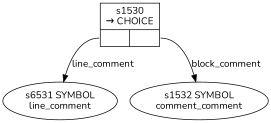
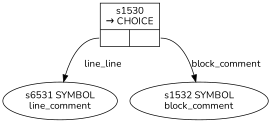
(103, 64) -> (103, 64)
(199, 101) -> (199, 101)
